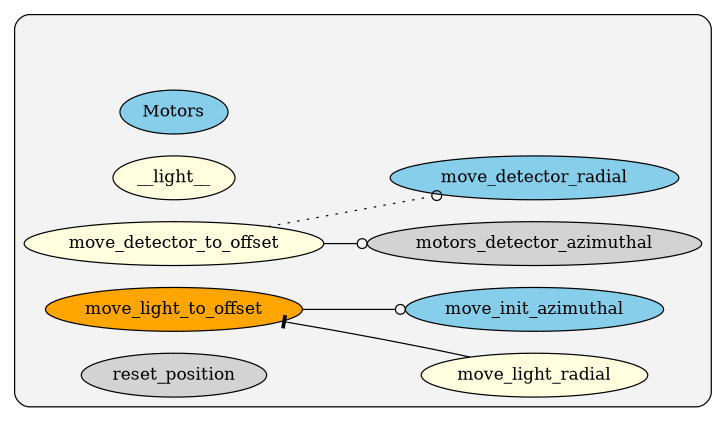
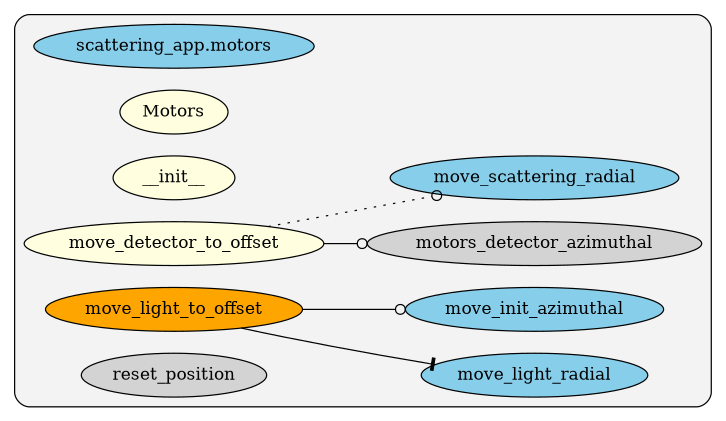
none -> (174, 46)
(174, 112) -> (174, 112)
(174, 178) -> (174, 178)
(535, 178) -> (535, 178)
(379, 339) -> (335, 347)
(535, 375) -> (535, 375)
